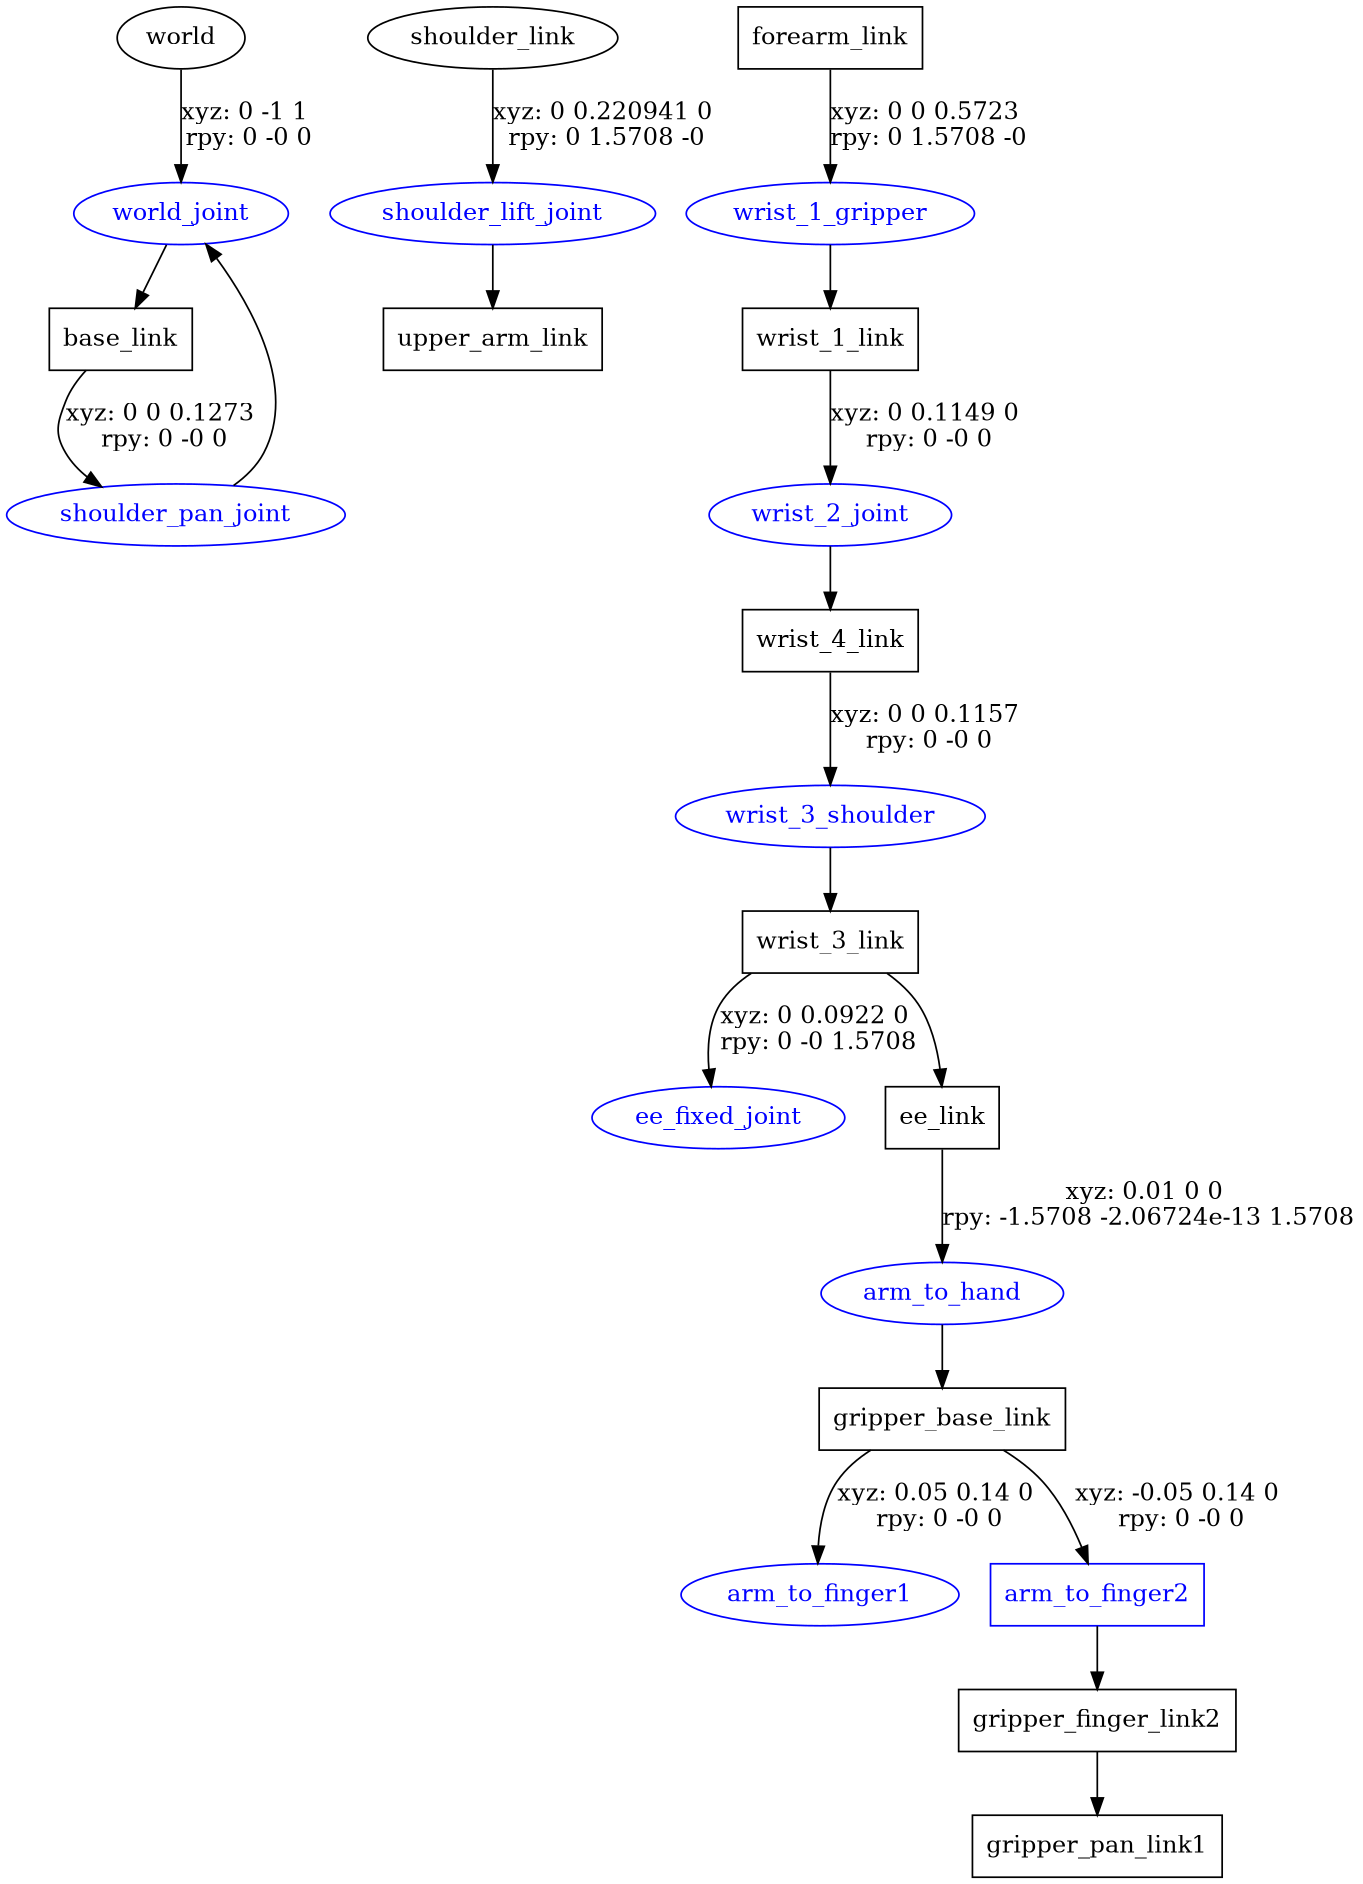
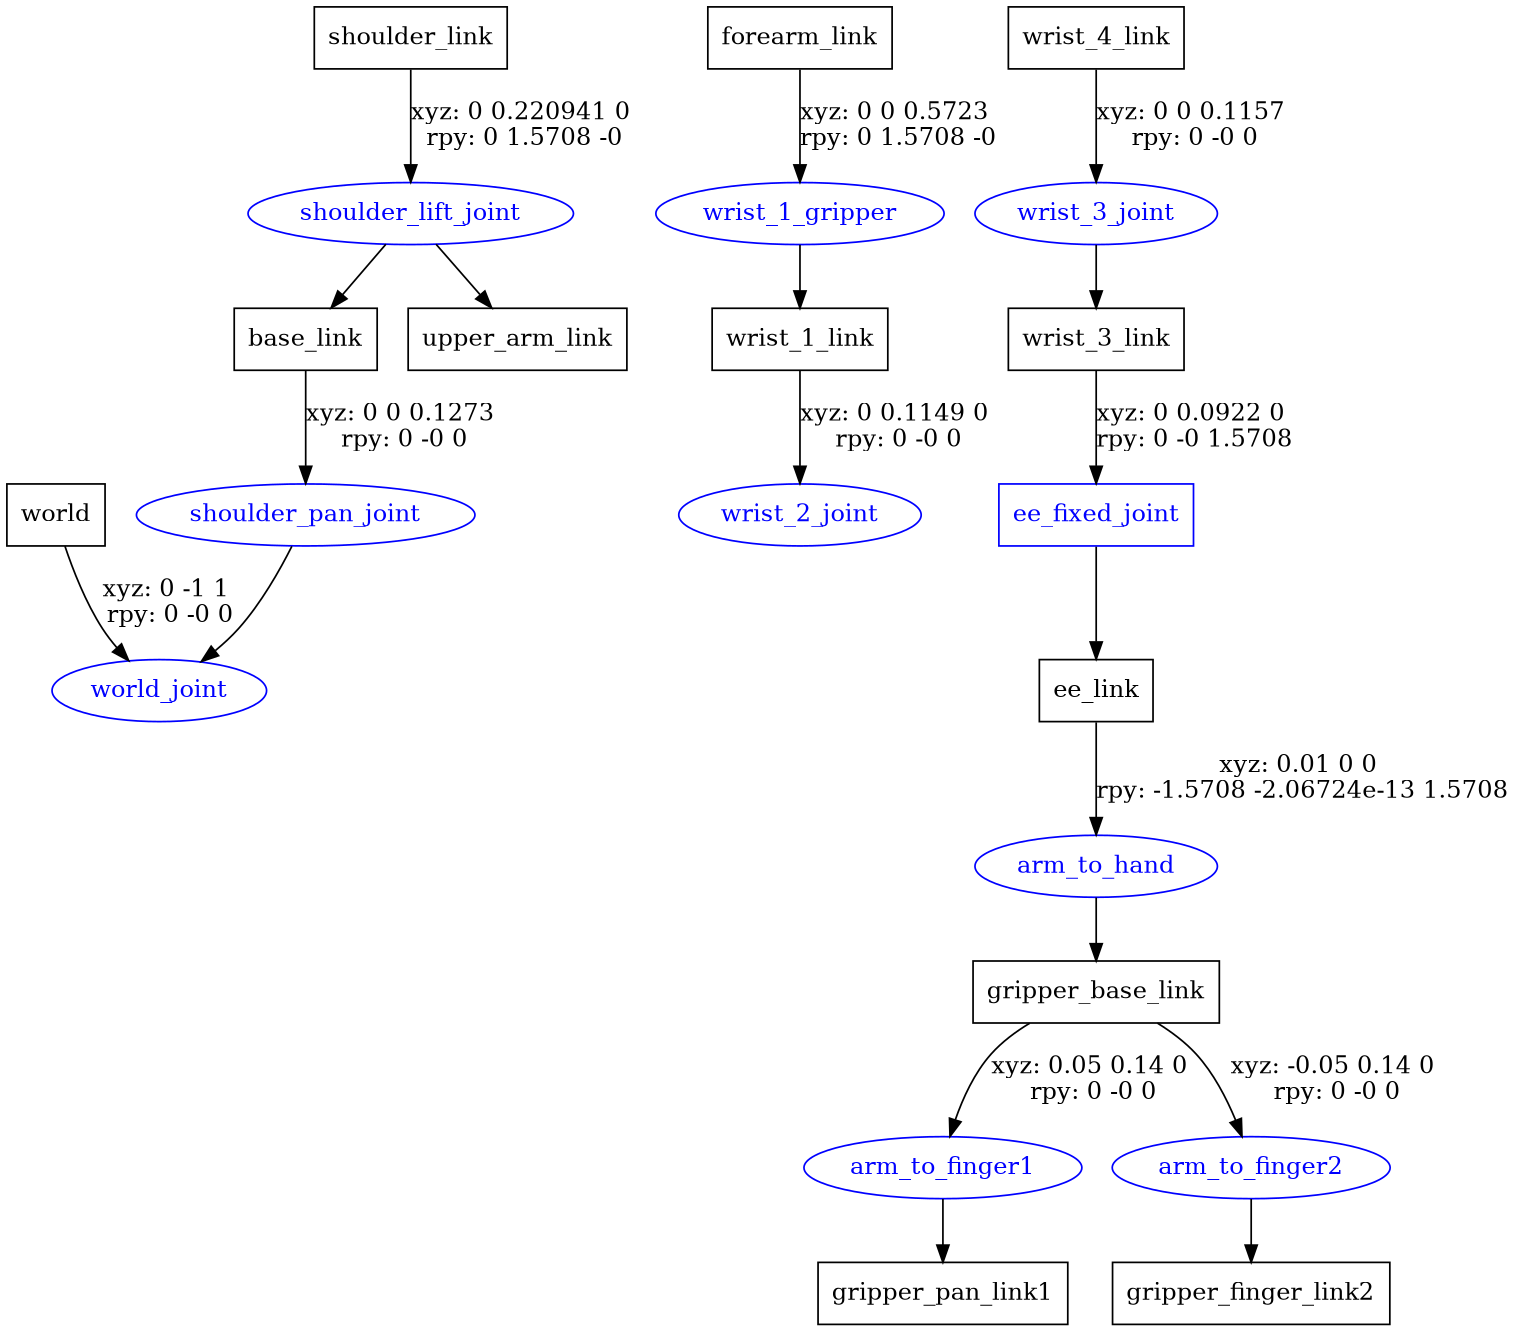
(181, 38) -> (56, 515)
(493, 38) -> (411, 38)
(155, 269) -> (364, 269)
(830, 569) -> none
(830, 816) -> (1096, 214)
(924, 1015) -> (1096, 594)
(718, 1118) -> (1096, 515)
(1097, 1595) -> (1251, 1168)
(1097, 1775) -> (943, 1222)
